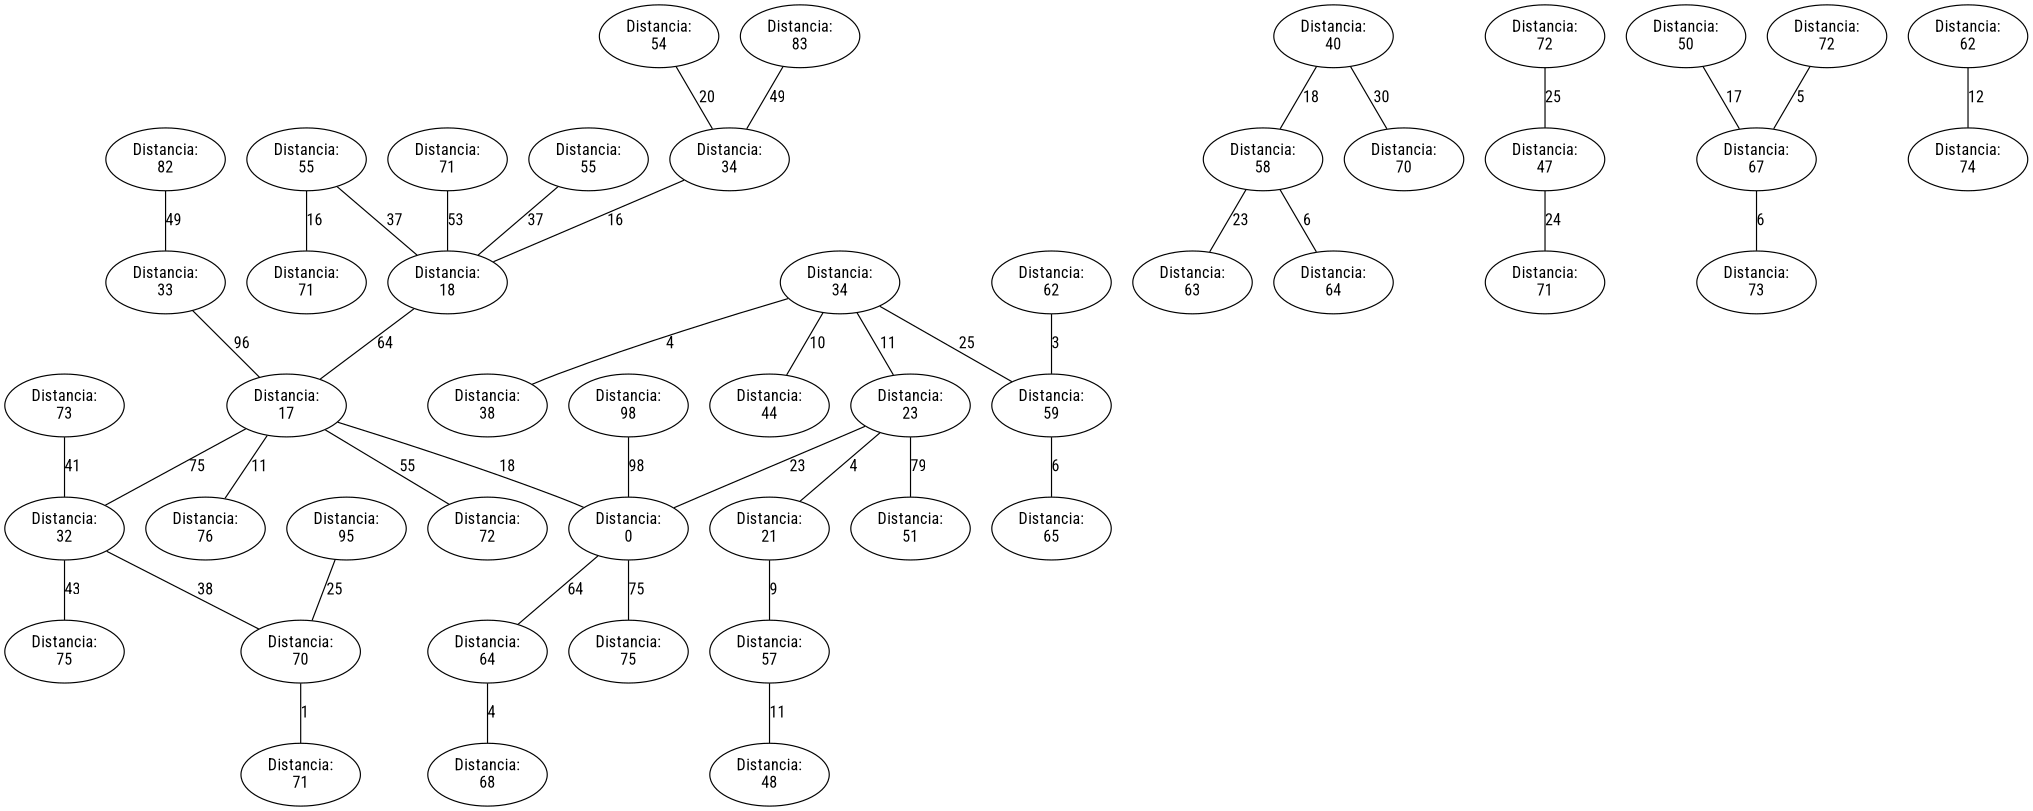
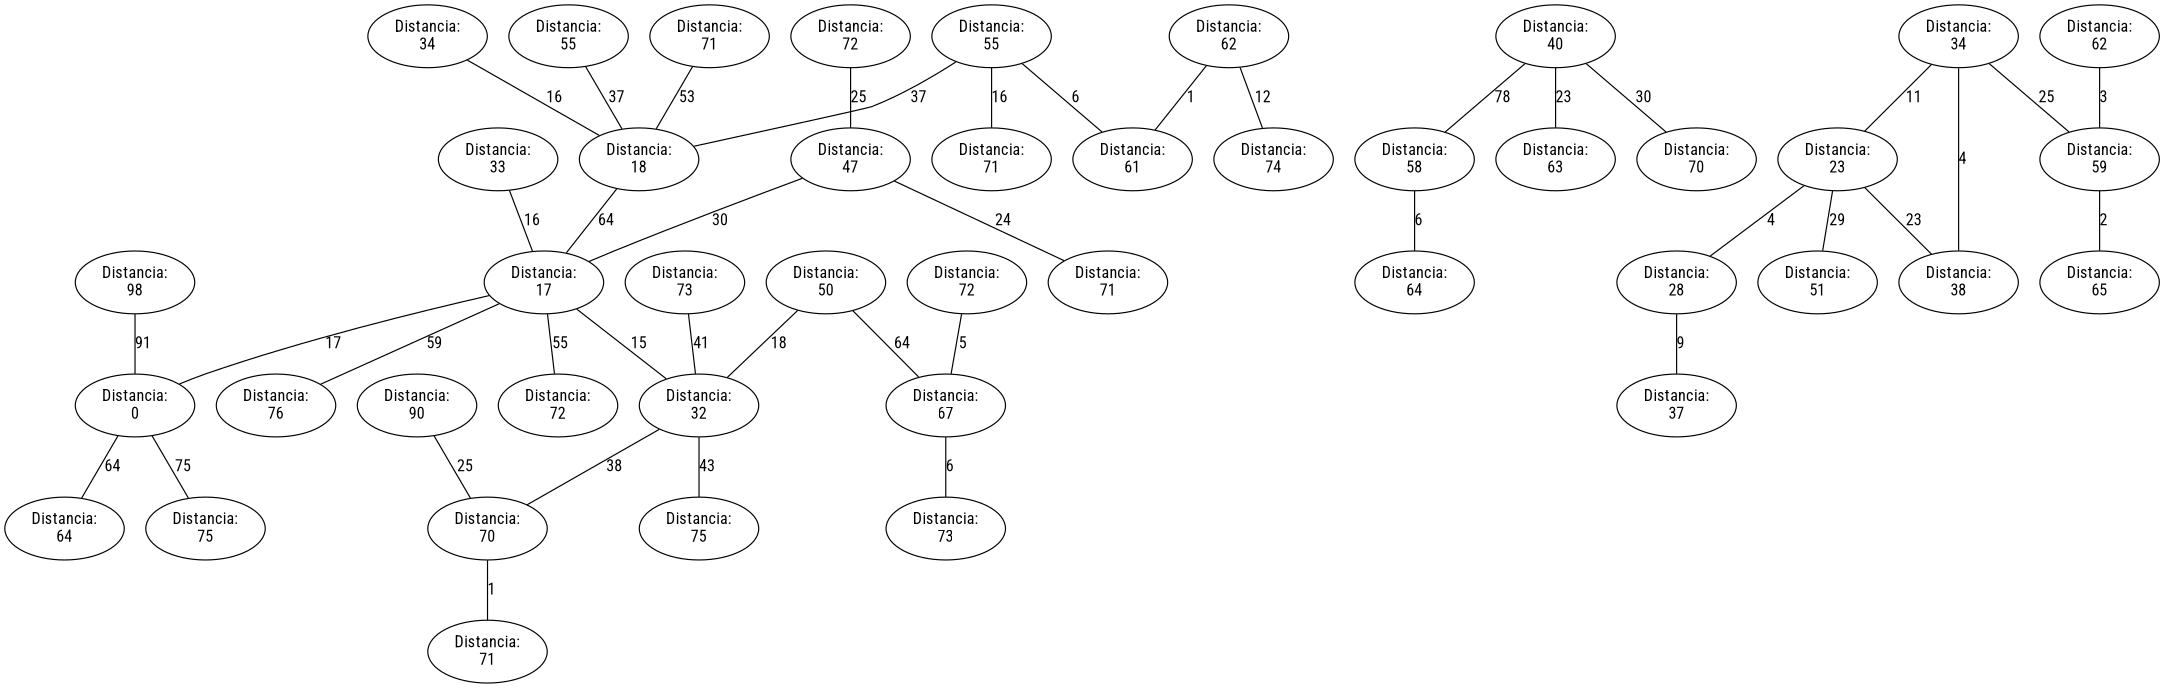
(659, 36) -> none
(800, 36) -> none
(1311, 98) -> (1503, 98)
(1734, 98) -> (902, 344)
(166, 159) -> none
none -> (1133, 159)
none -> (695, 219)
(1228, 221) -> (1556, 98)
(242, 344) -> (532, 221)
none -> (762, 344)
(770, 405) -> none
(197, 467) -> (639, 344)
(260, 467) -> (435, 344)
(507, 467) -> (334, 344)
(637, 467) -> (143, 344)
(770, 467) -> (1898, 221)
(919, 467) -> (1838, 221)
(1056, 467) -> (2104, 221)
(347, 529) -> (417, 405)
(770, 529) -> (1677, 282)
(770, 652) -> (1677, 405)
(488, 775) -> none
(770, 775) -> none
